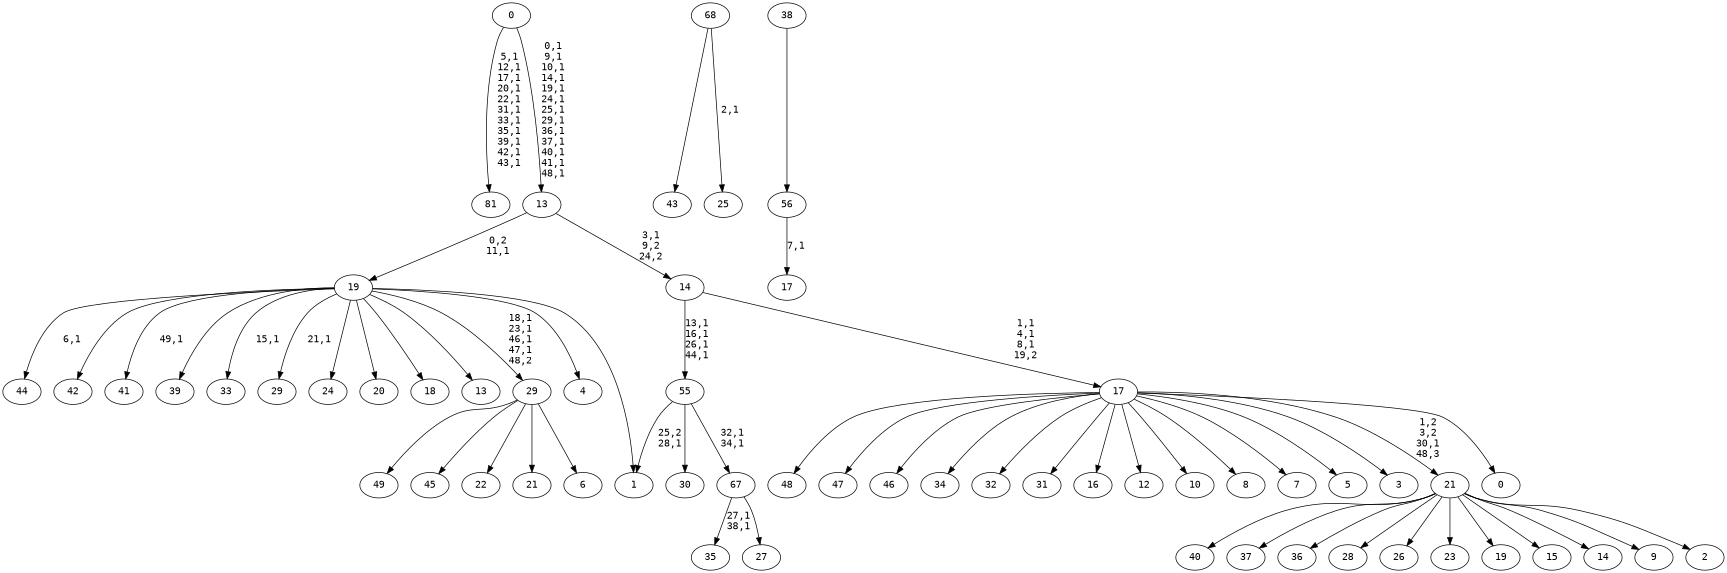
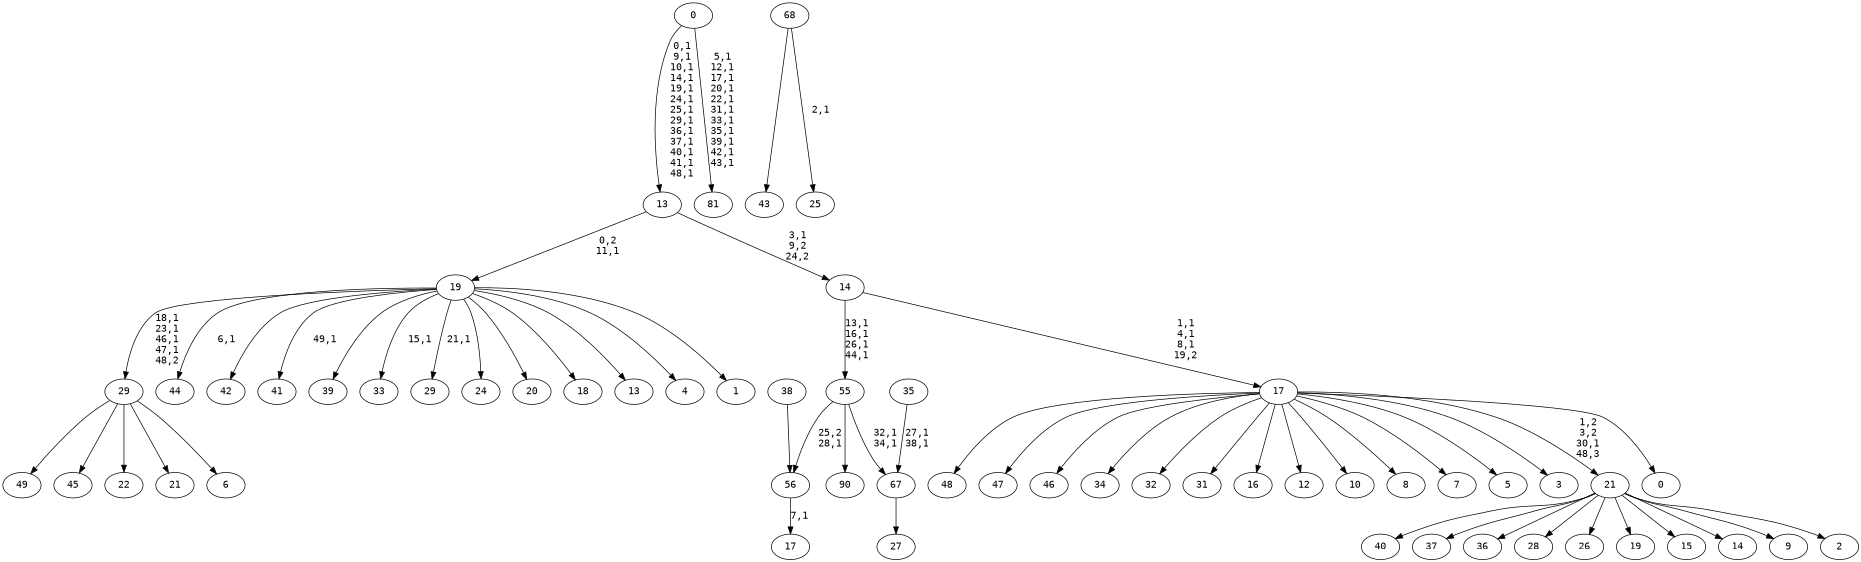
(650, 431) -> (810, 431)
(685, 485) -> (845, 485)
(724, 518) -> (903, 435)
(1450, 557) -> none
